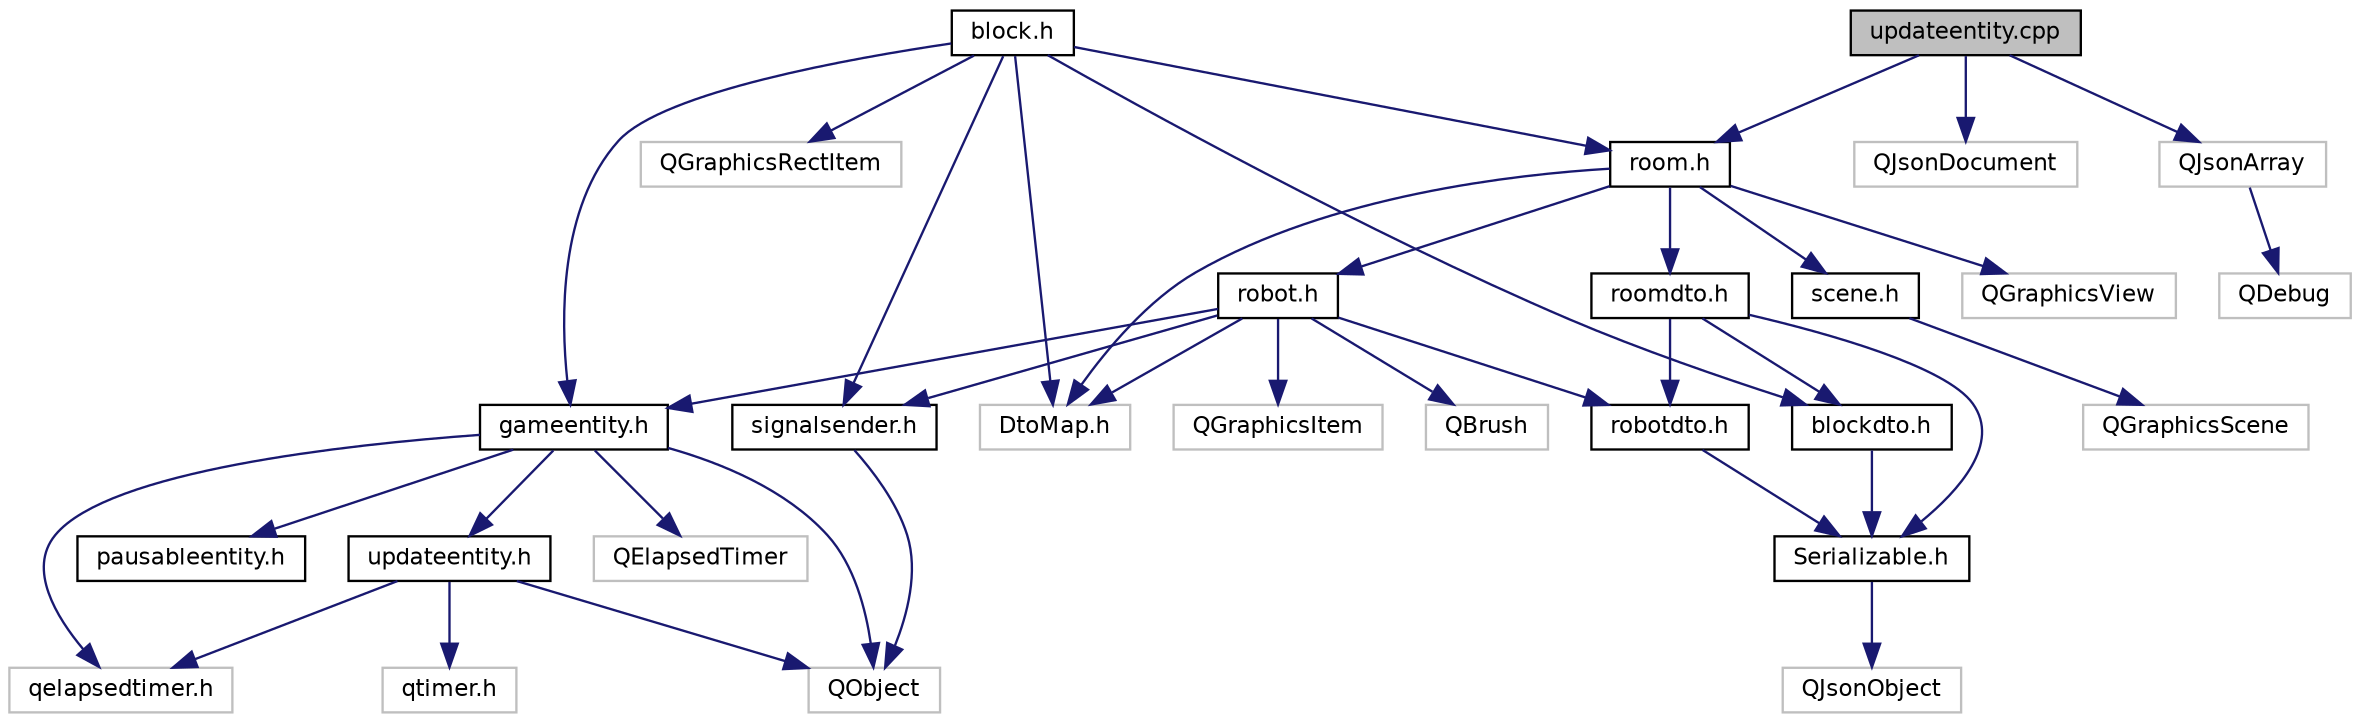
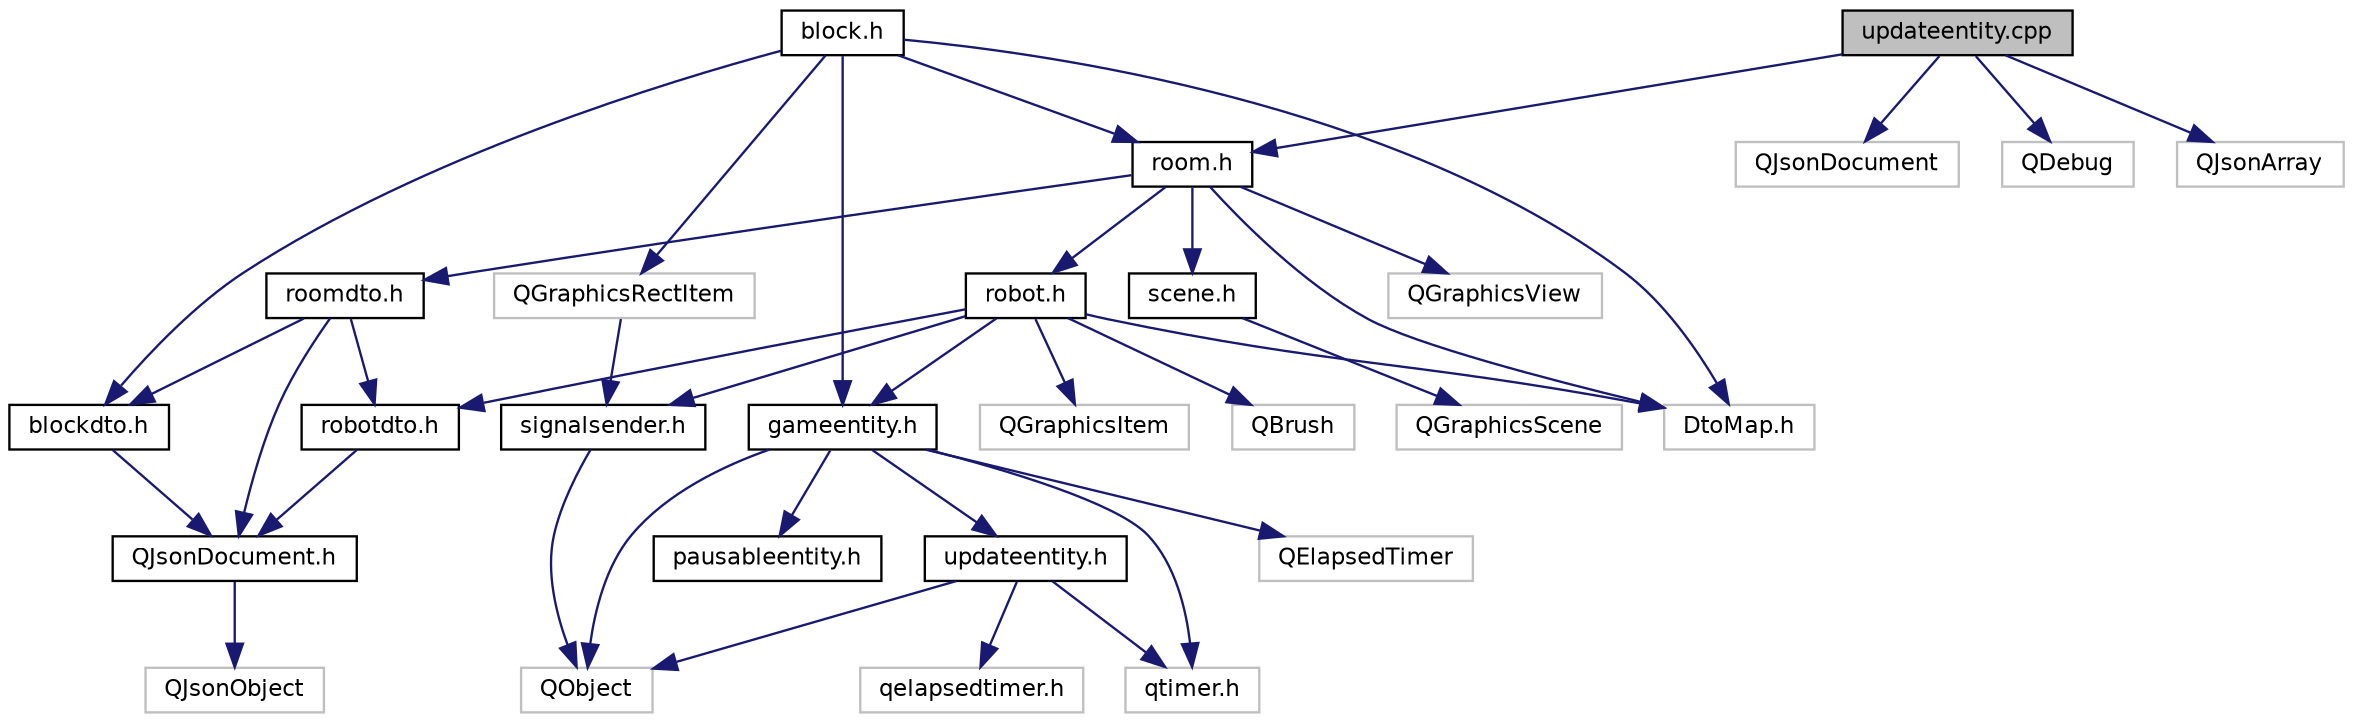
(2260, 219) -> (2005, 90)
(928, 220) -> (616, 350)
(198, 473) -> (1105, 508)
(1872, 559) -> (235, 559)
